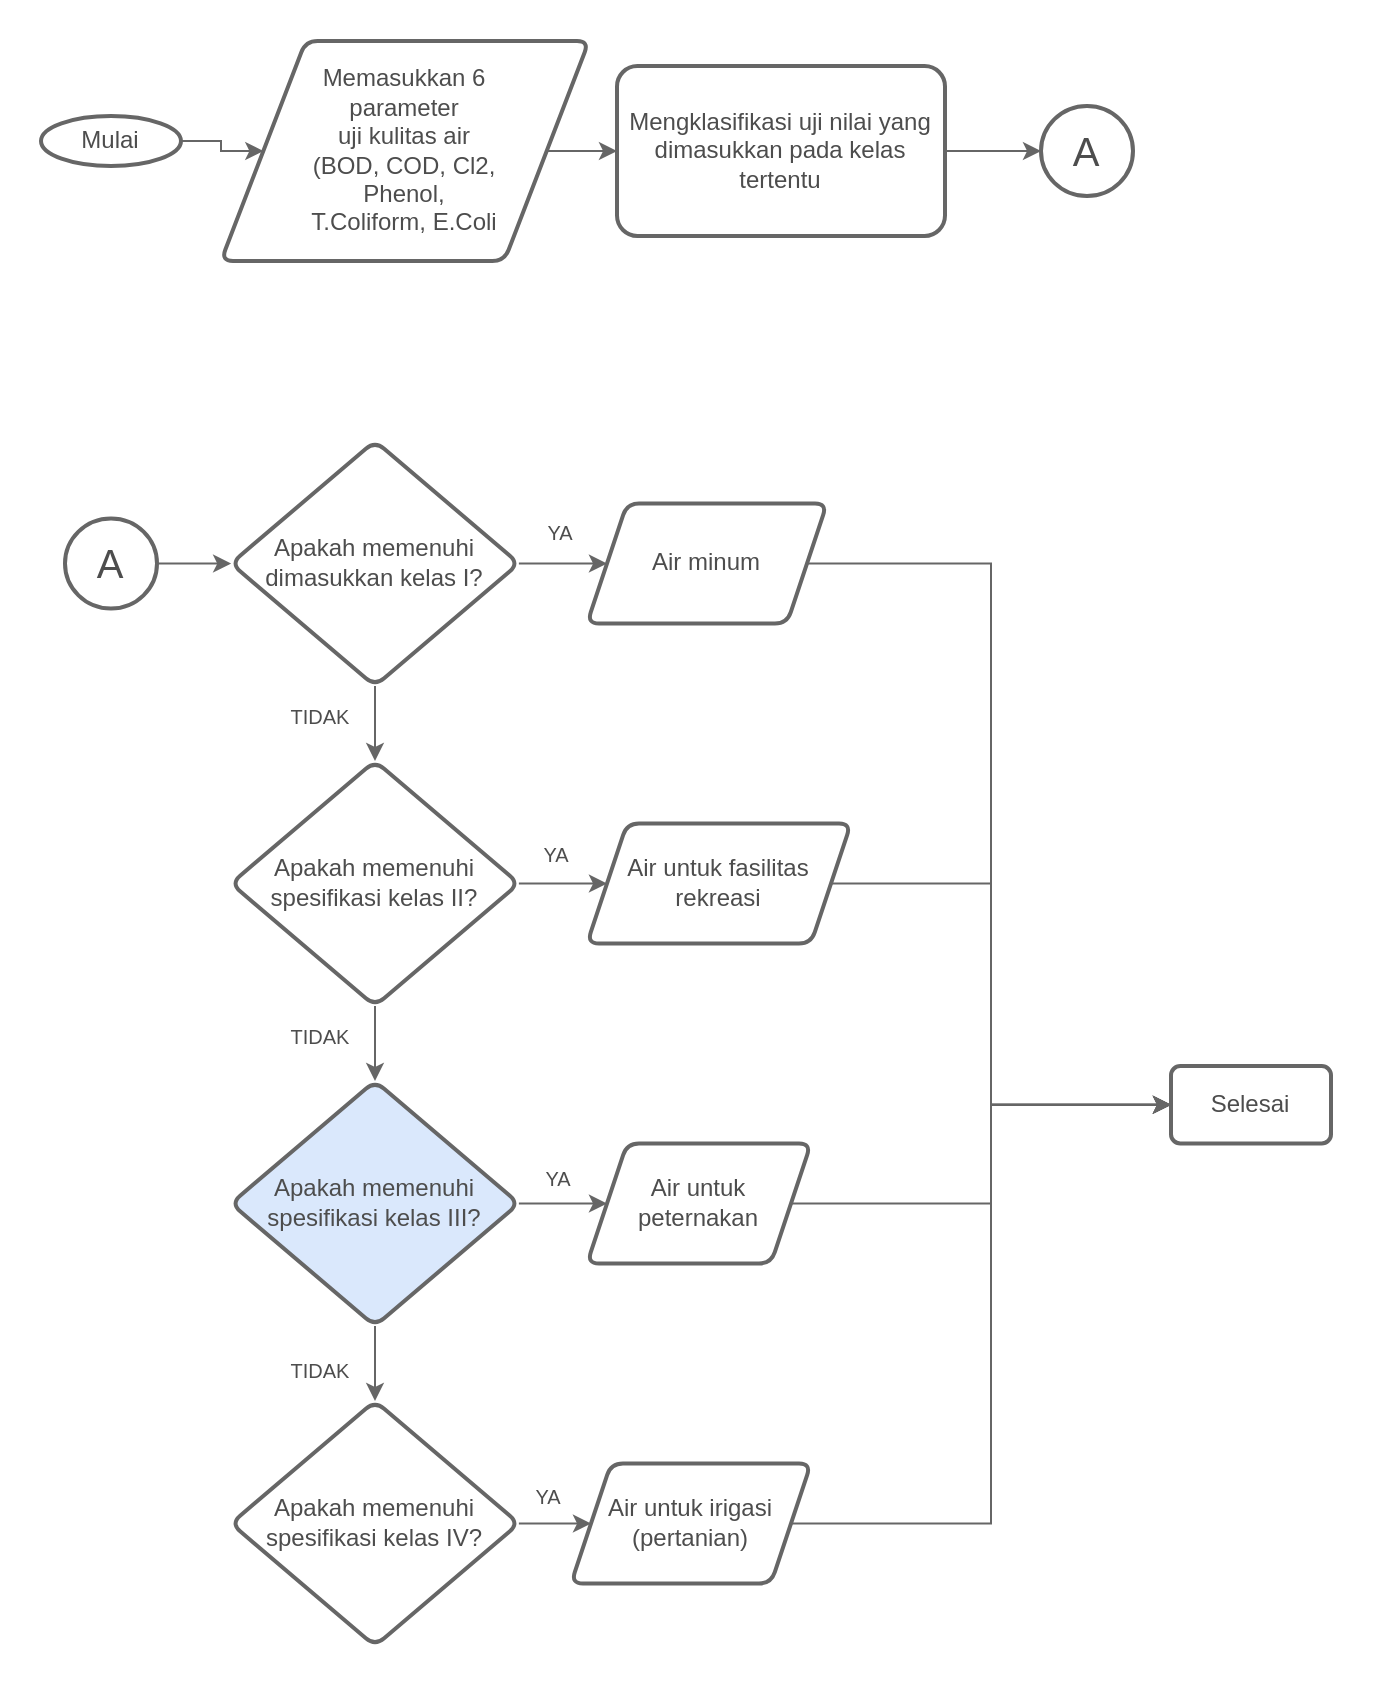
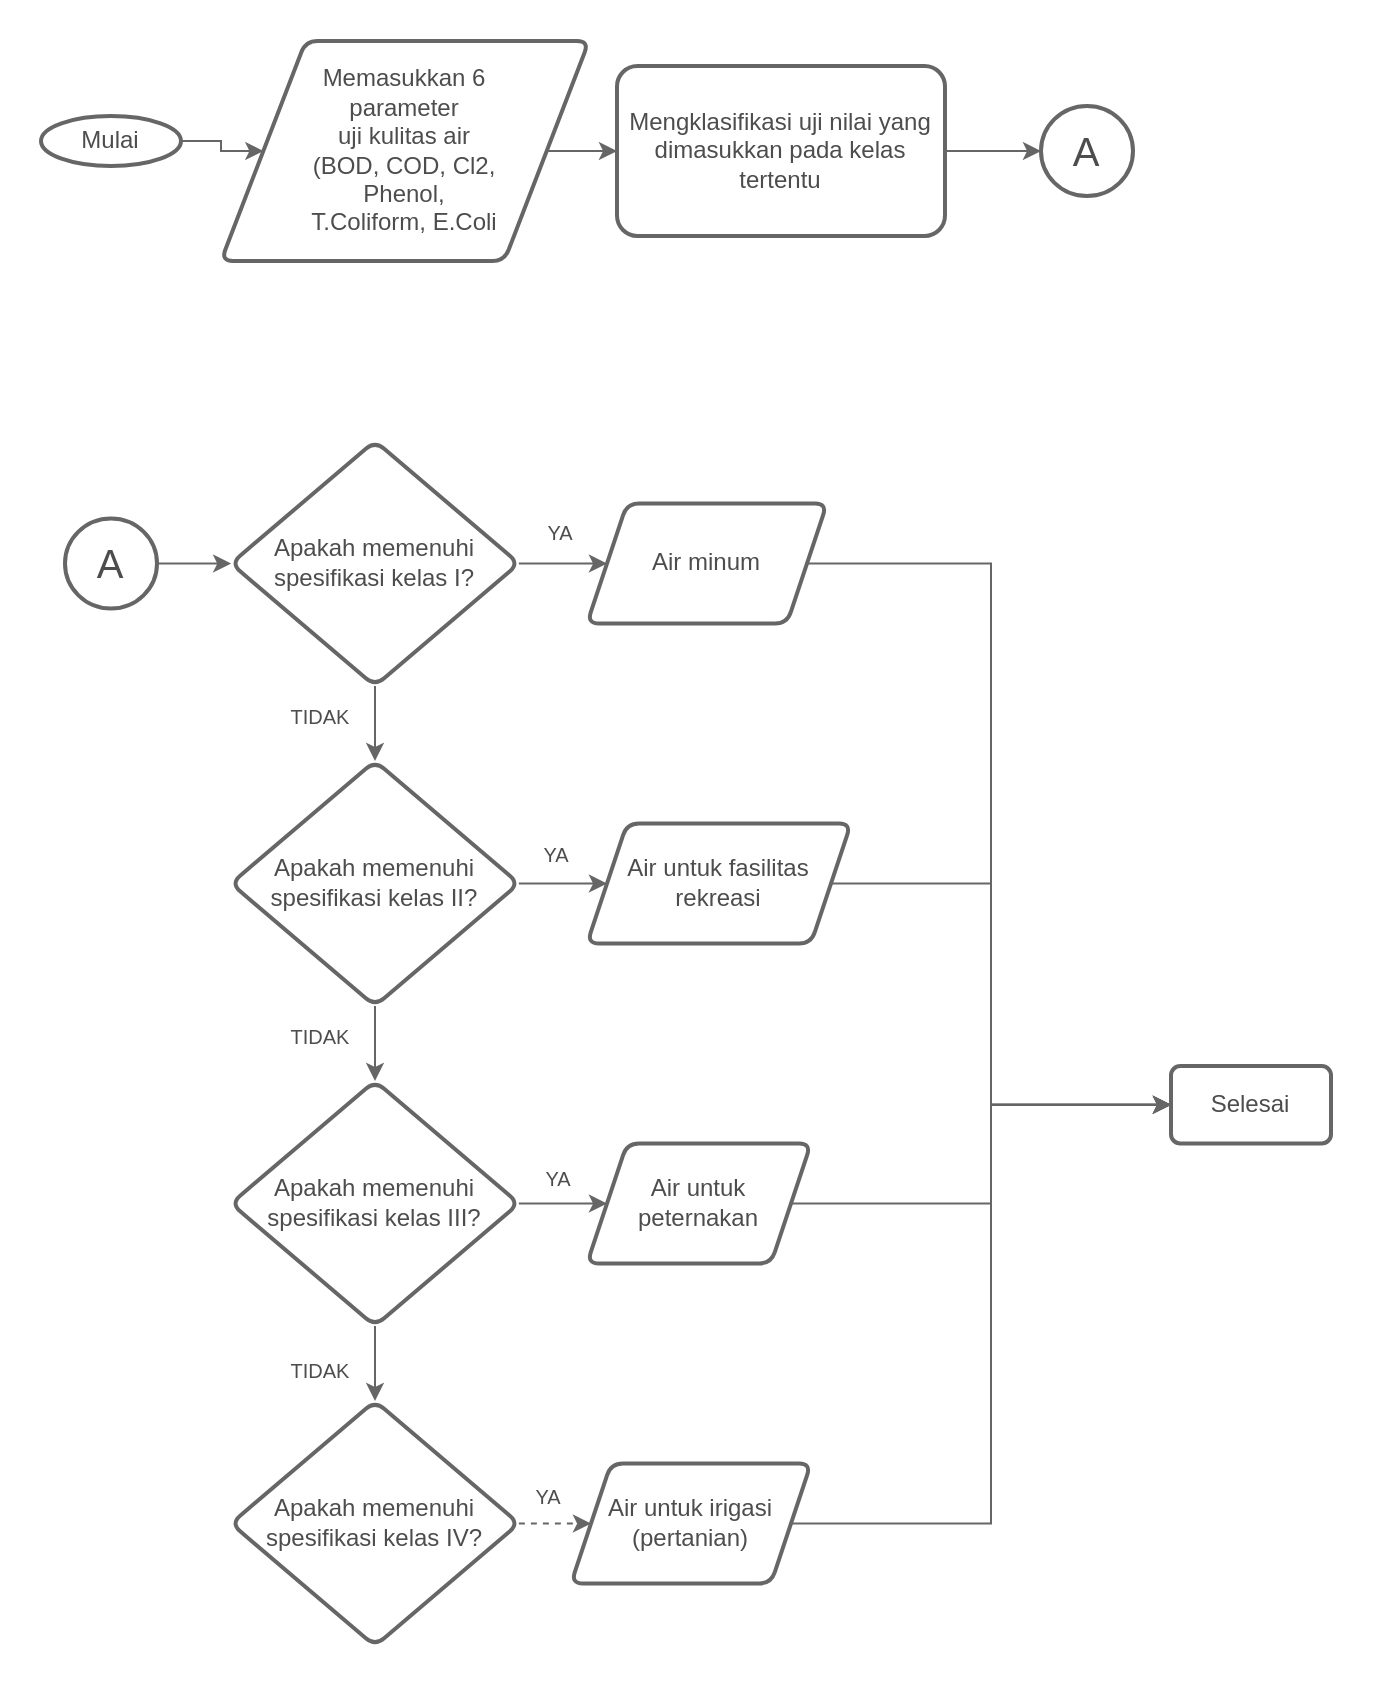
(375, 563) -> (375, 563)
(375, 1204) -> (375, 1204)
(550, 1524) -> (550, 1524)
